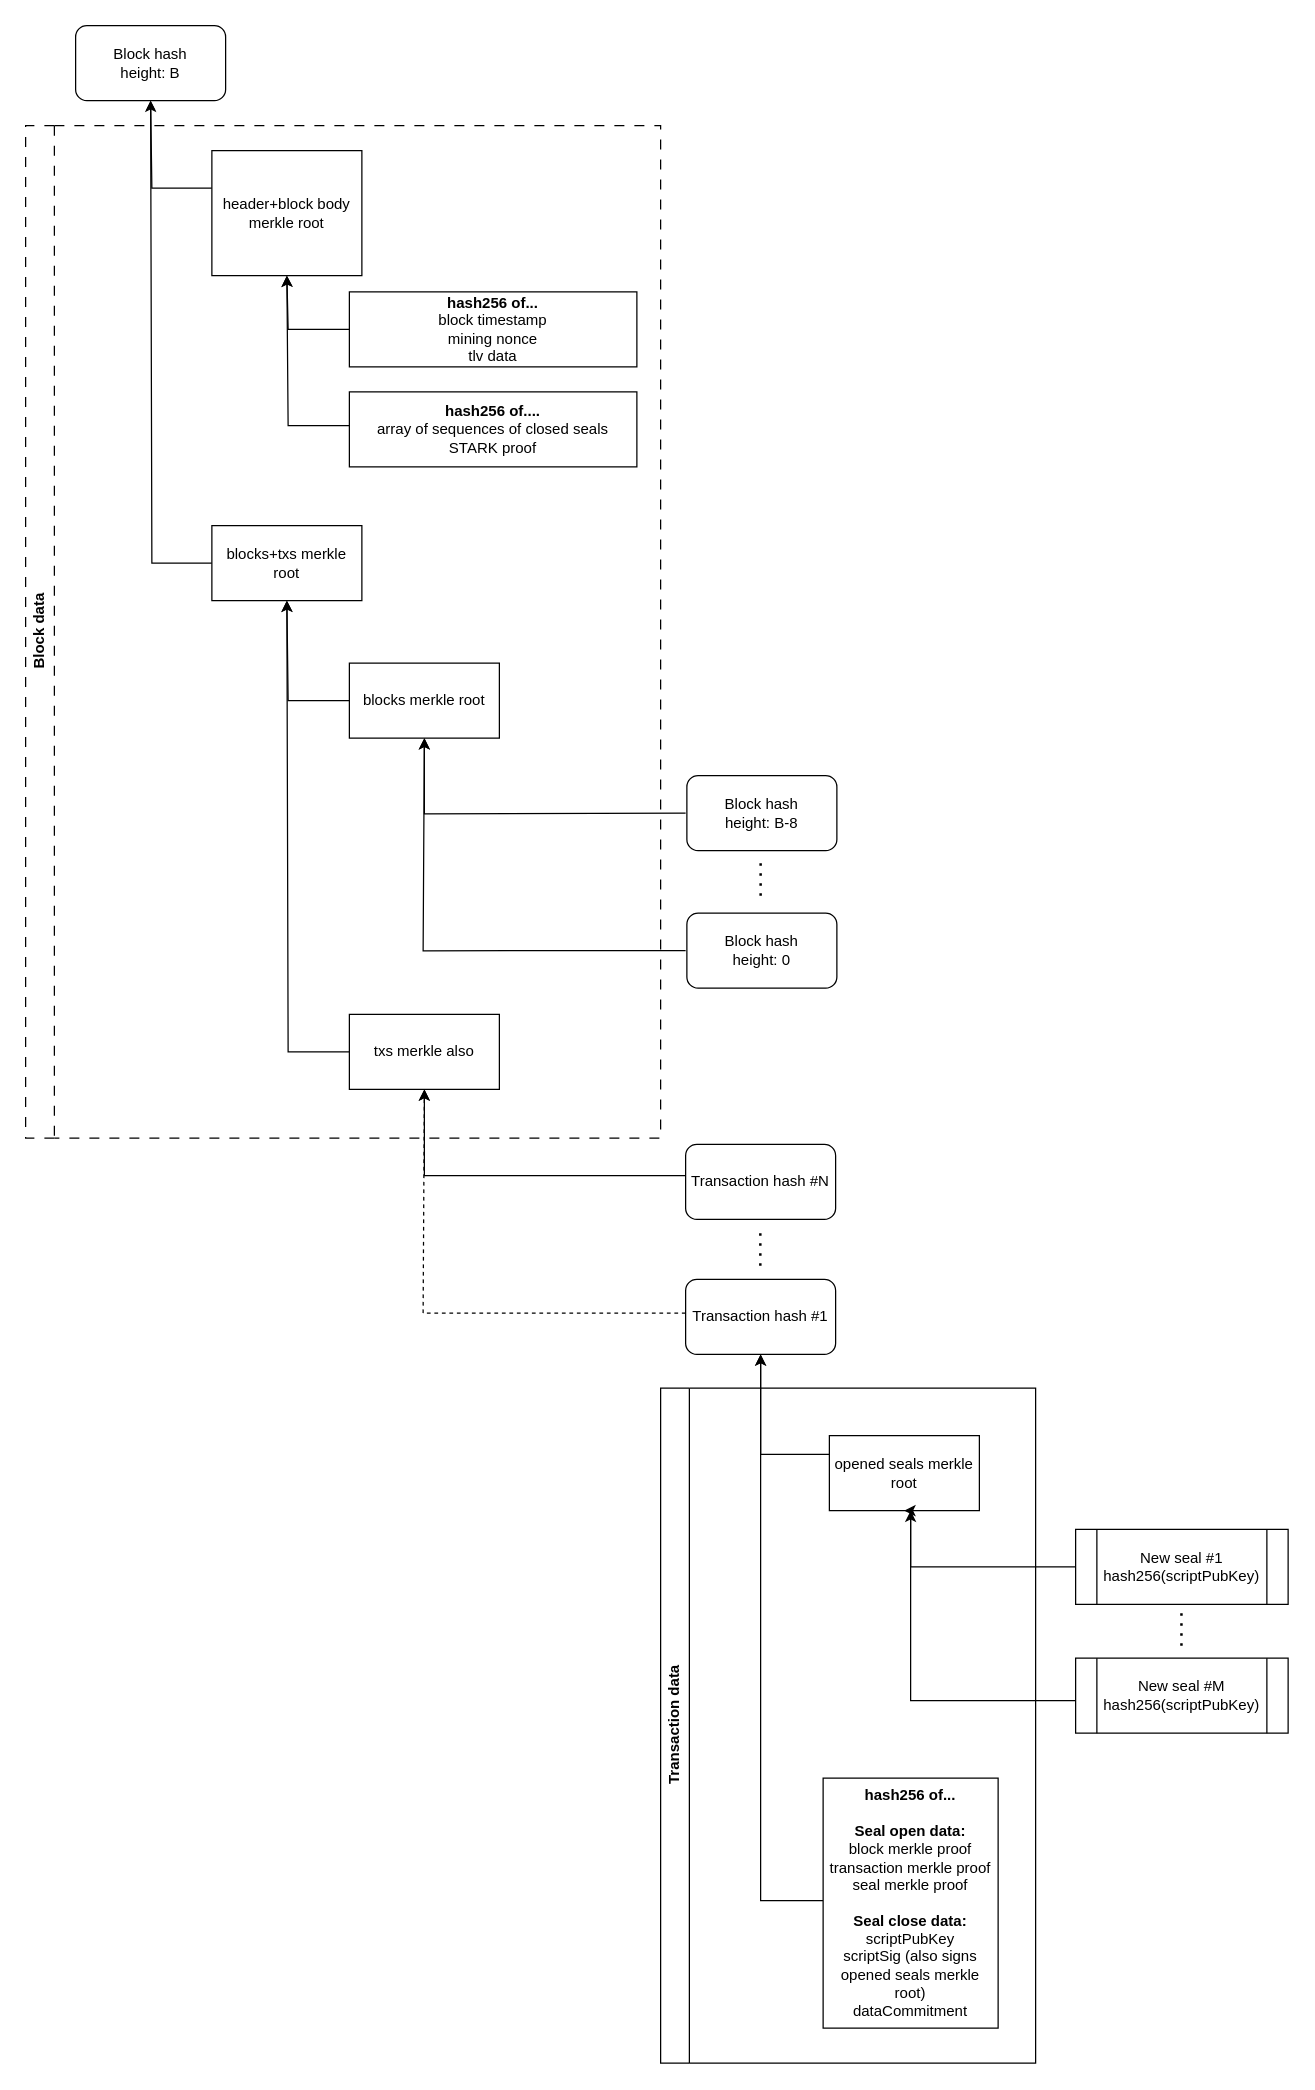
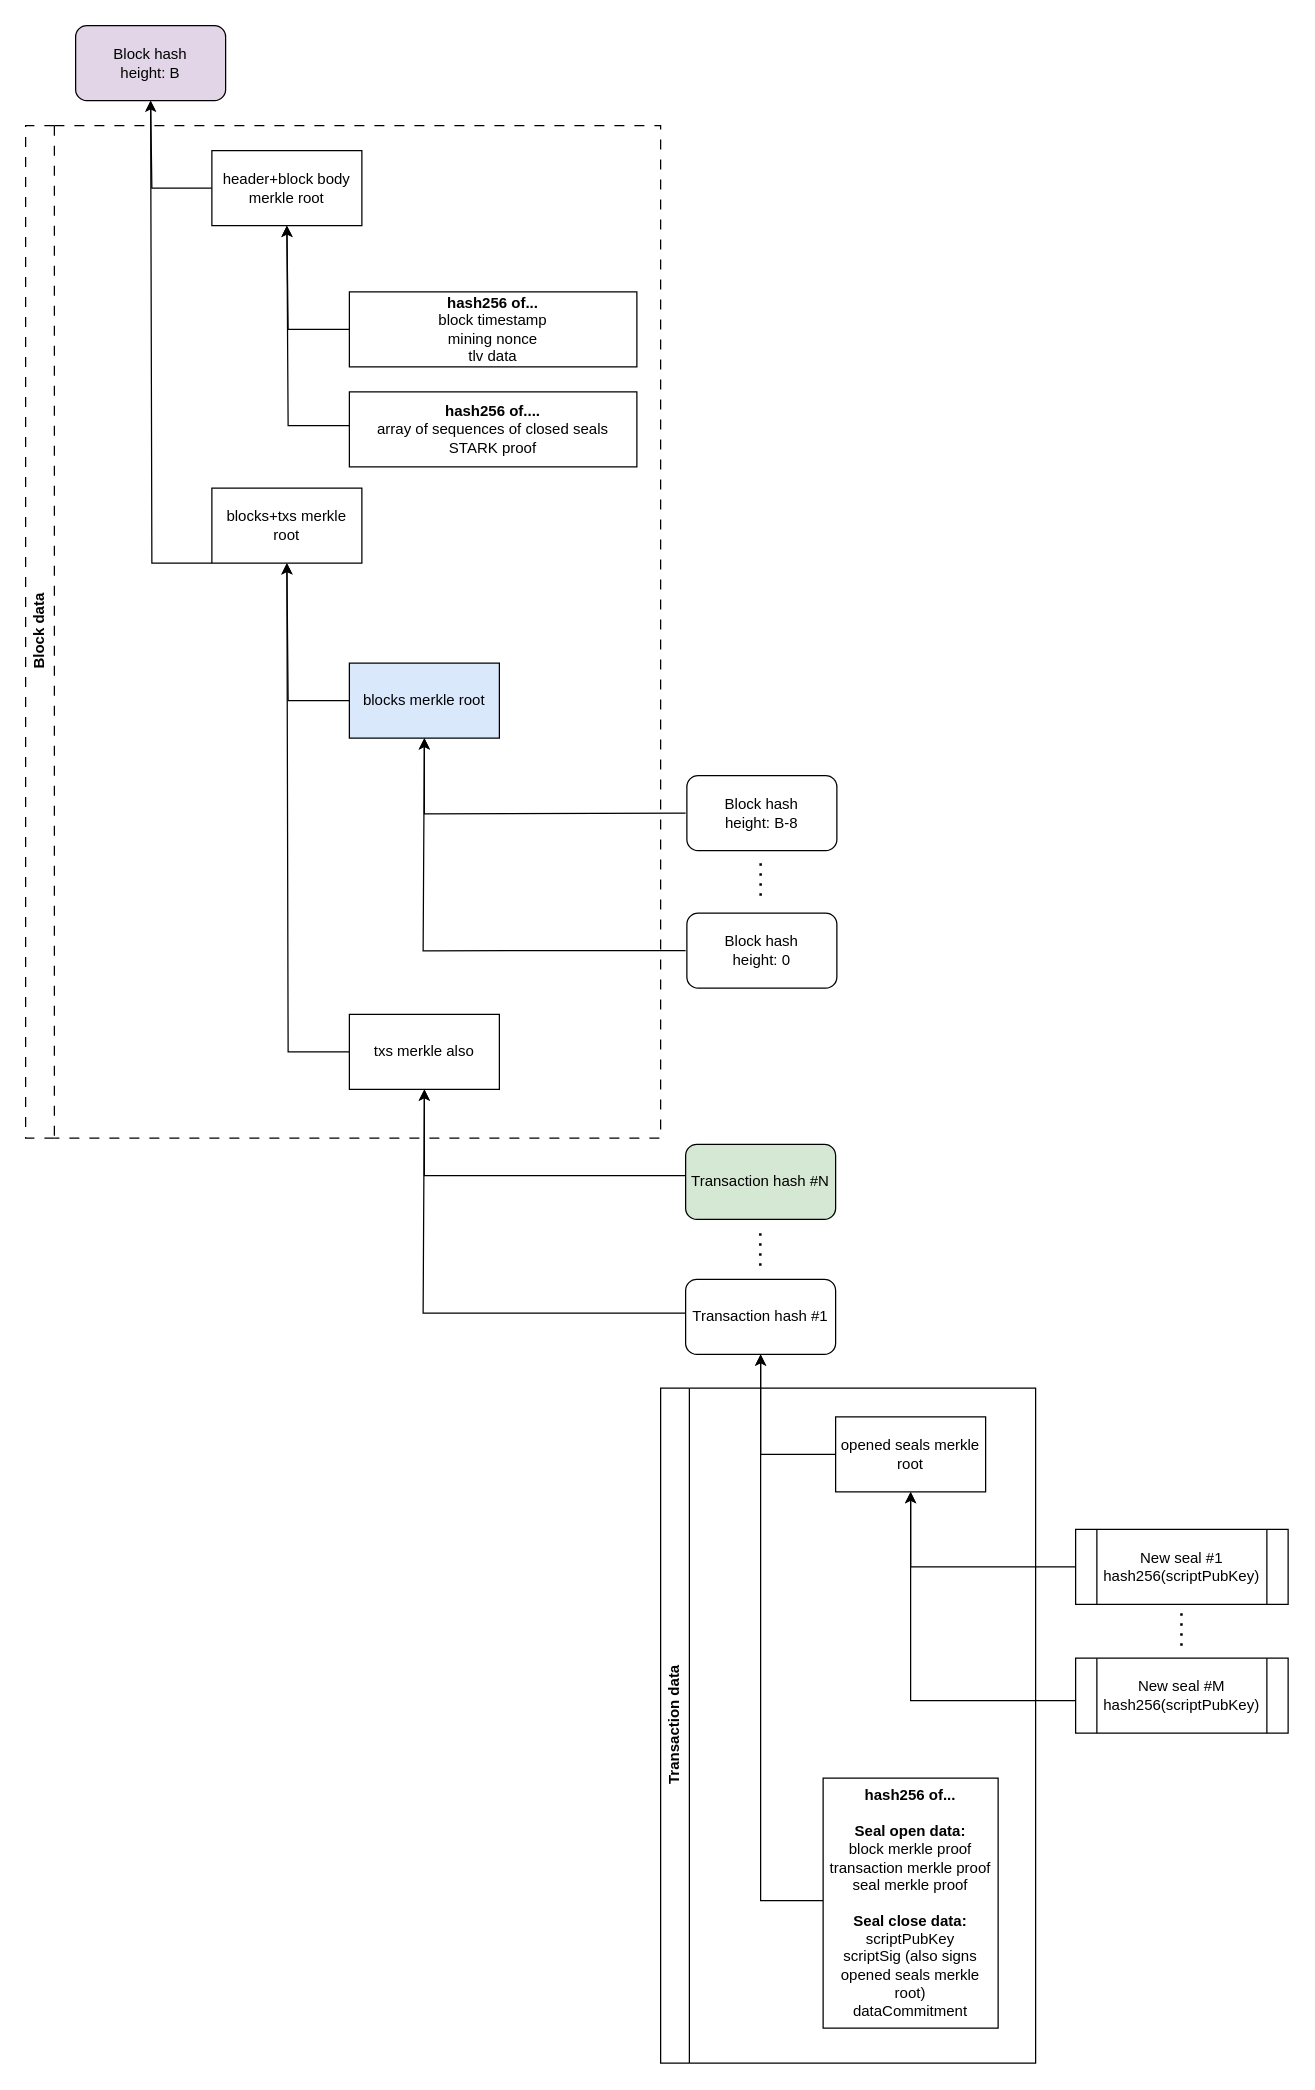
(151, 63) -> (151, 63)
(287, 213) -> (287, 188)
(287, 563) -> (287, 526)
(424, 701) -> (424, 701)
(761, 1182) -> (761, 1182)
(485, 1313) -> (485, 1313)
(904, 1473) -> (911, 1454)
